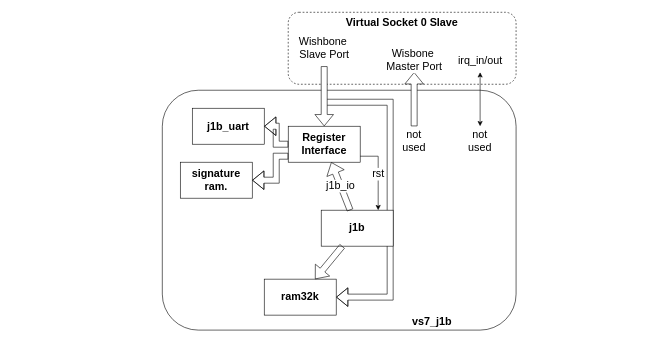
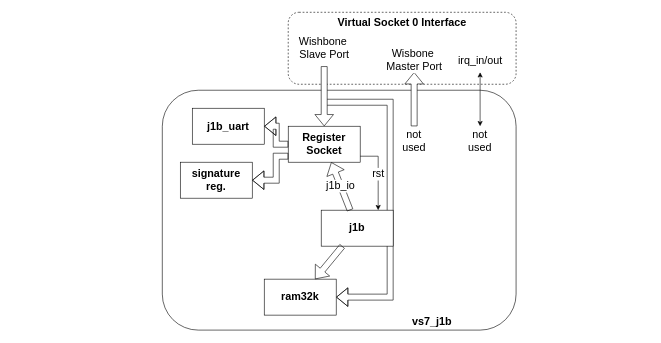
(402, 23) -> (402, 23)
(324, 144) -> (324, 144)
(216, 180) -> (216, 180)
